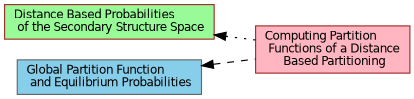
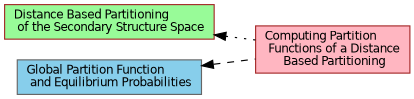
(109, 22) -> (109, 22)
